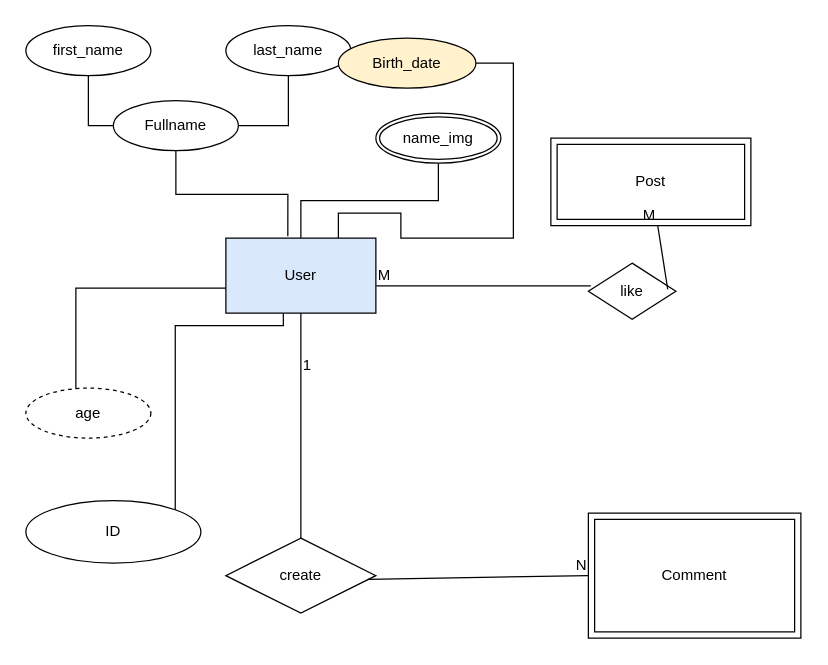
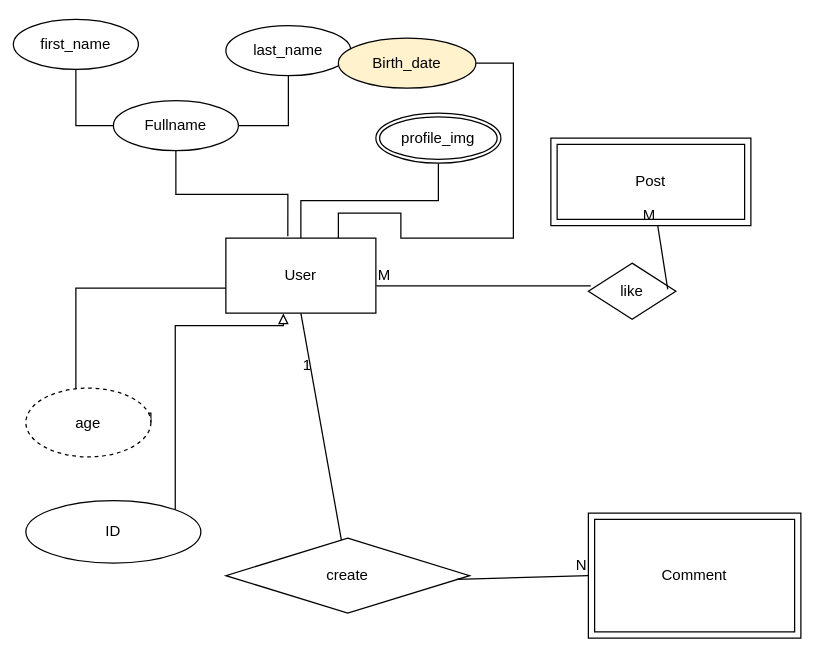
(88, 51) -> (76, 44)
(438, 138) -> (438, 138)
(301, 276) -> (301, 276)
(283, 320) -> (283, 324)
(88, 413) -> (88, 423)
(301, 576) -> (348, 576)
